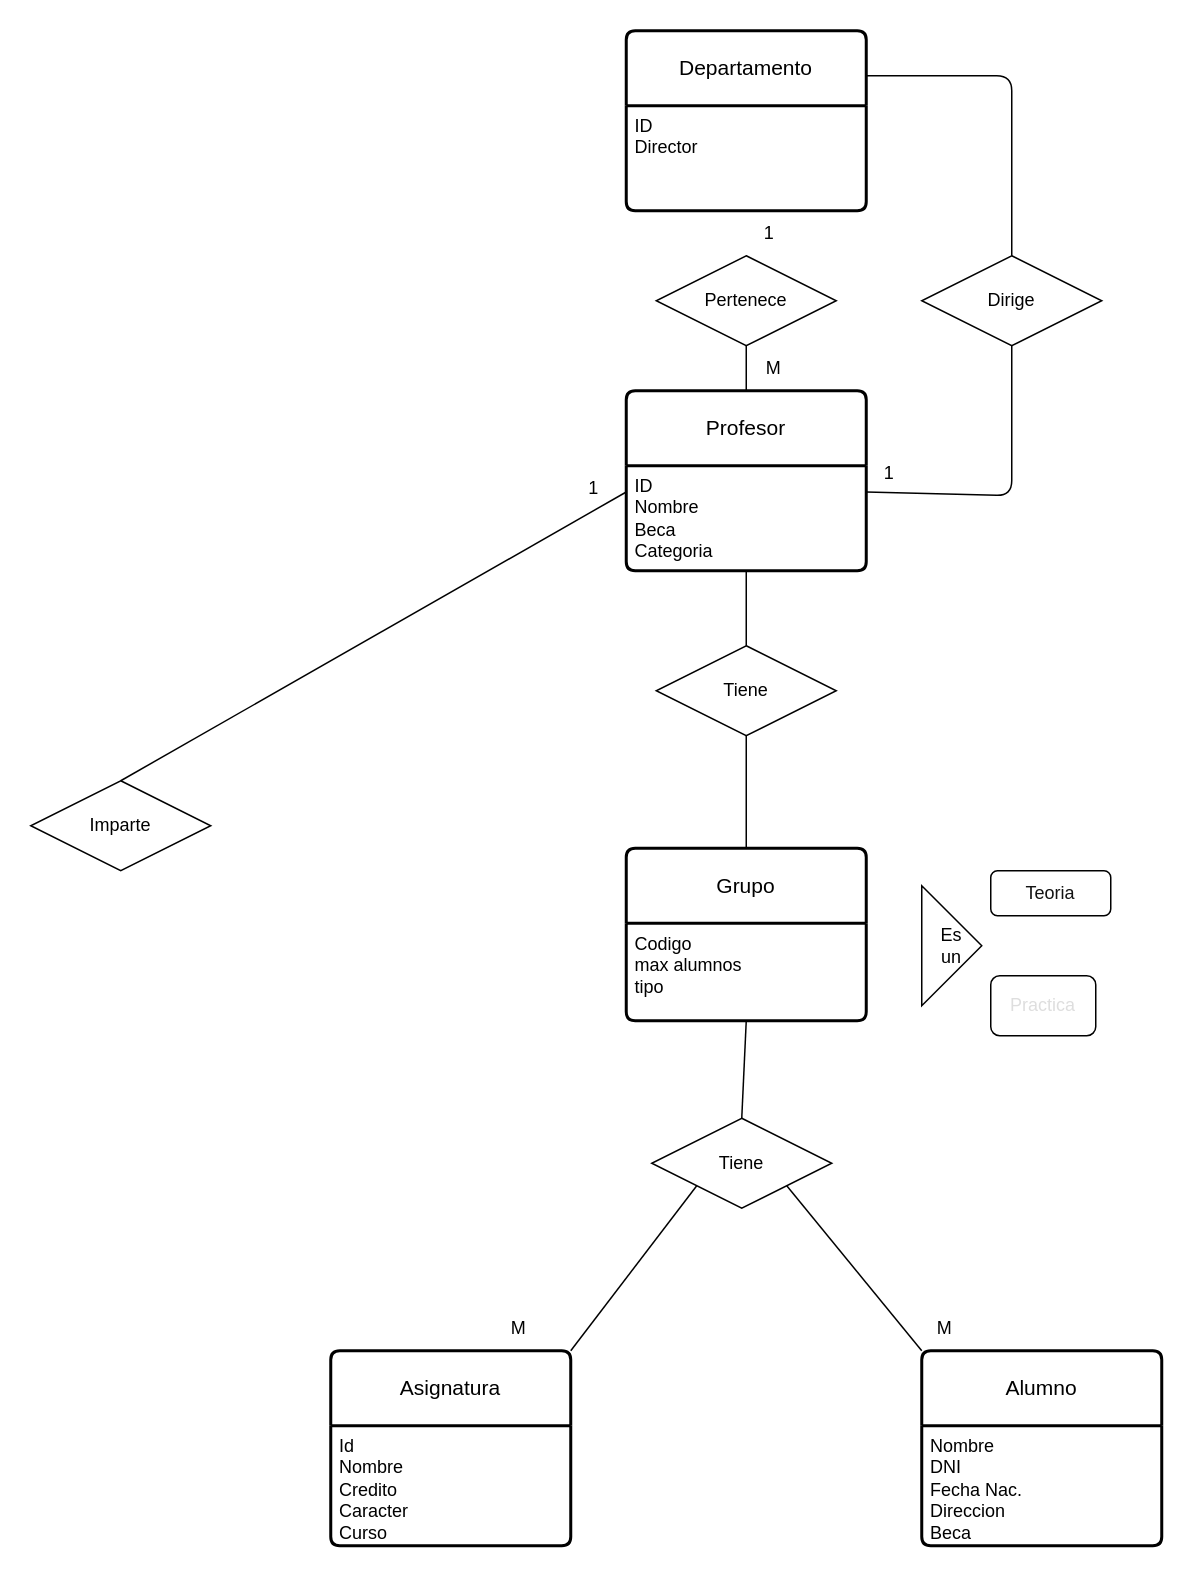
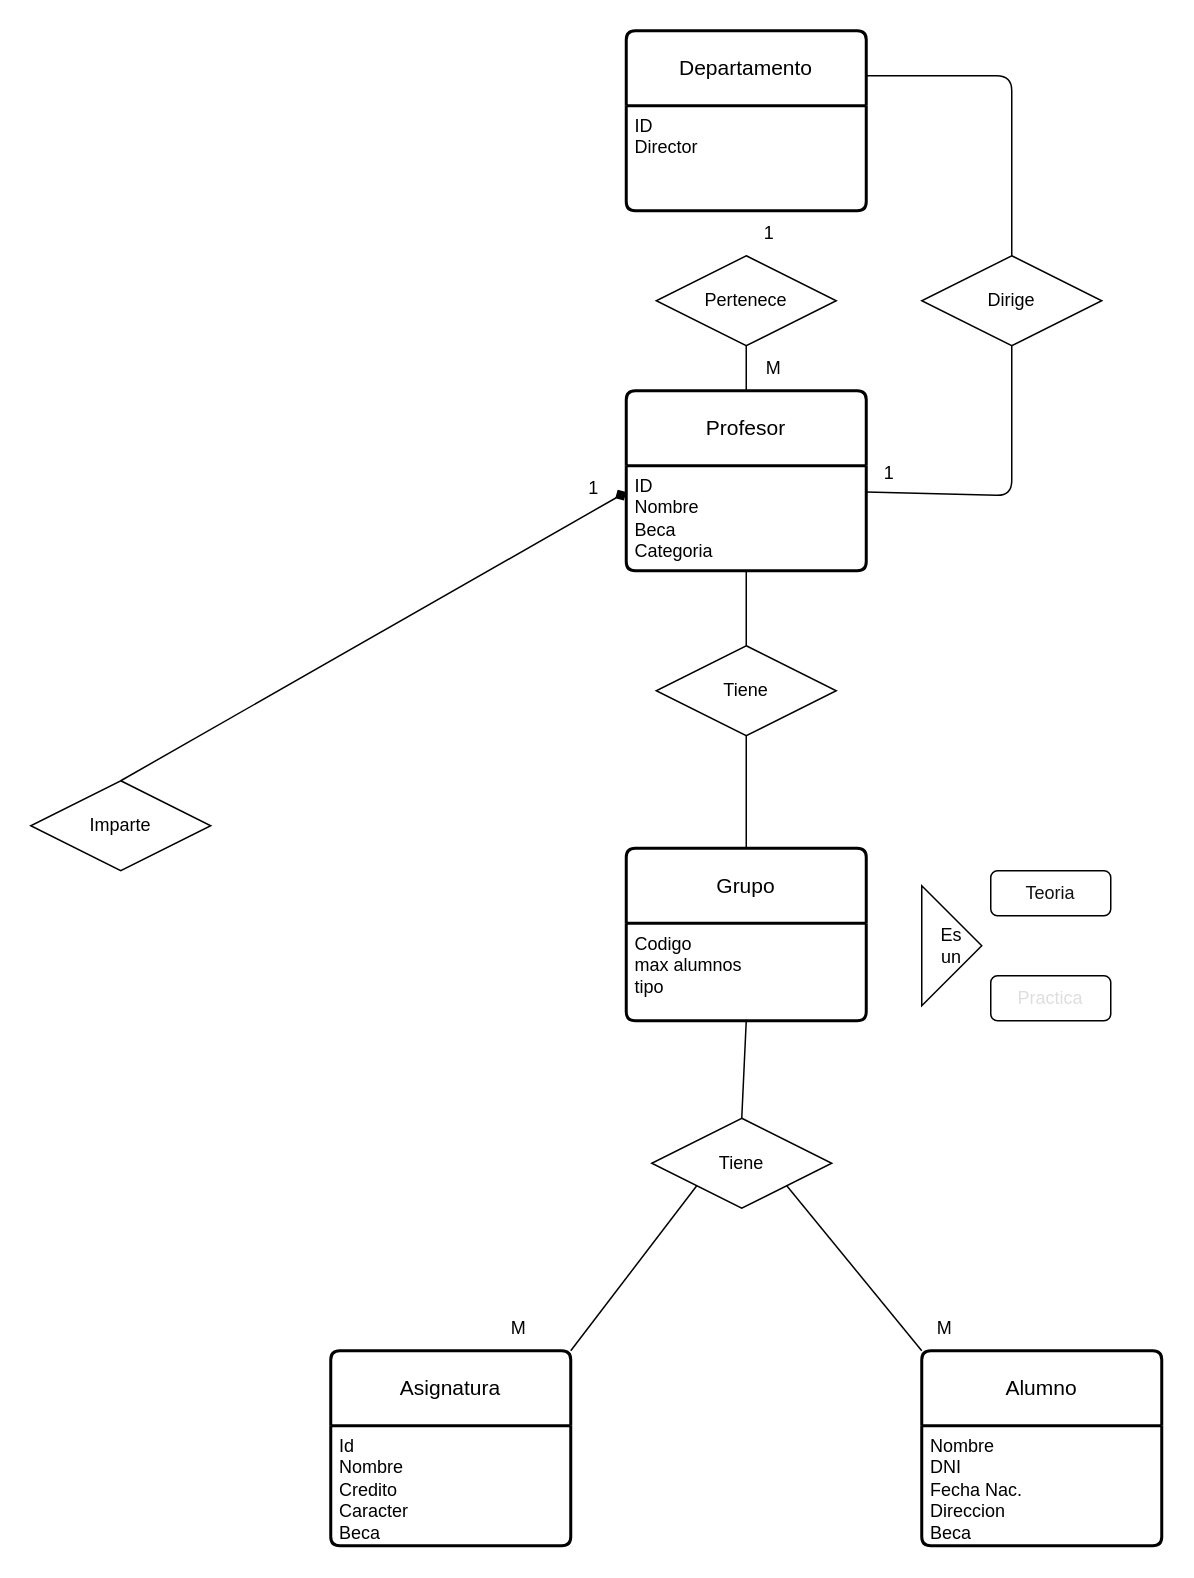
(619, 496) -> (615, 498)
(1043, 1006) -> (1051, 998)
(380, 1490) -> (380, 1490)
